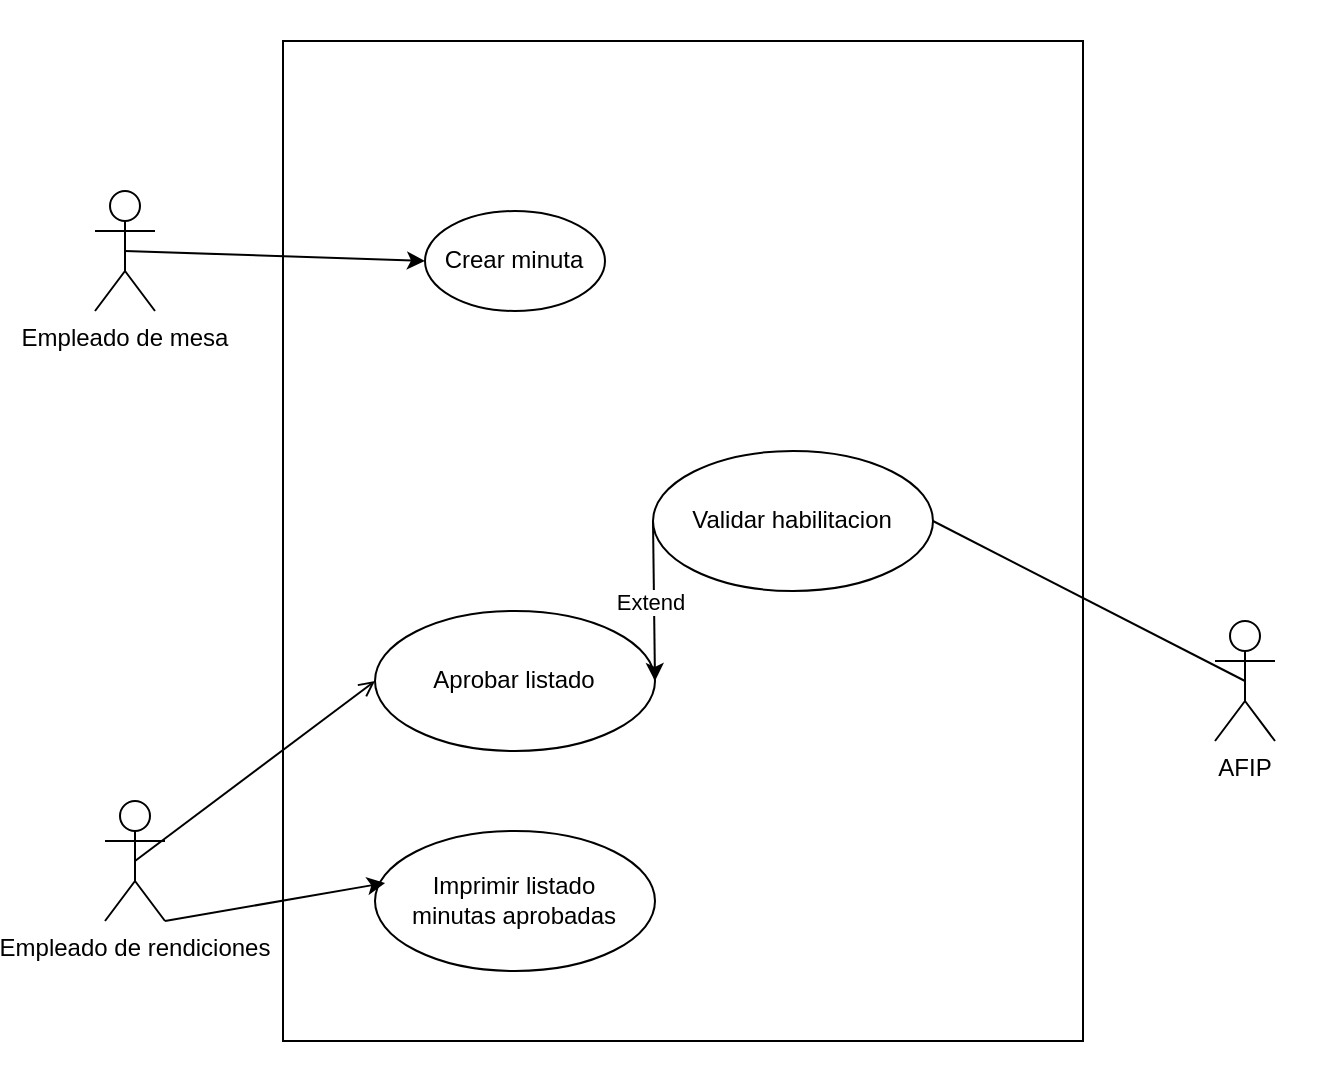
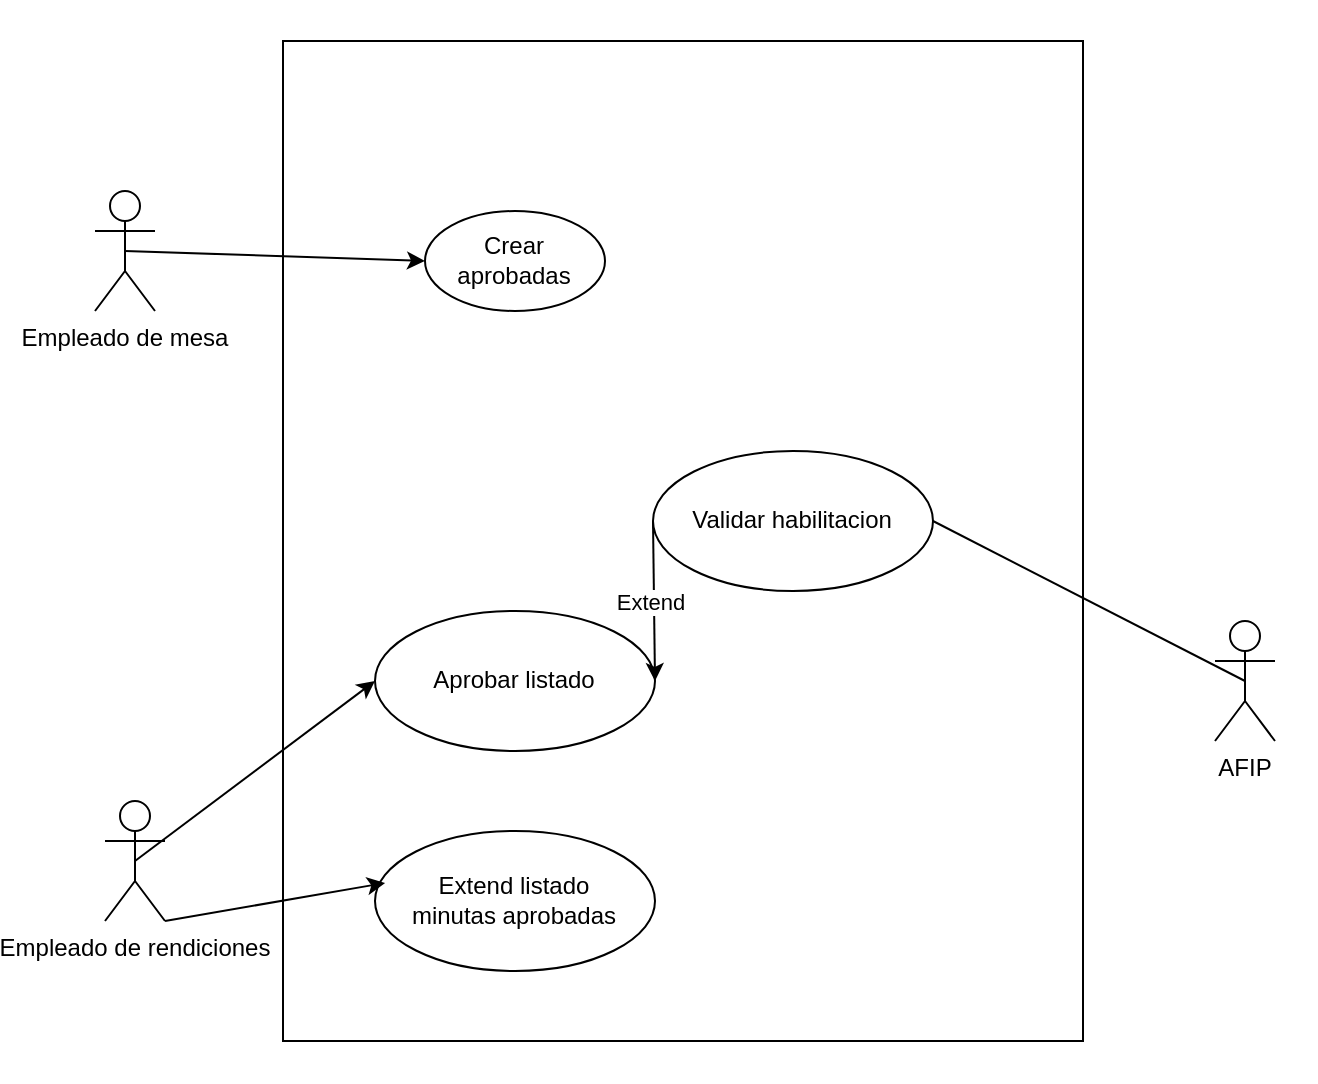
(515, 261) -> (515, 261)
(367, 687) -> (363, 690)
(515, 901) -> (515, 901)
